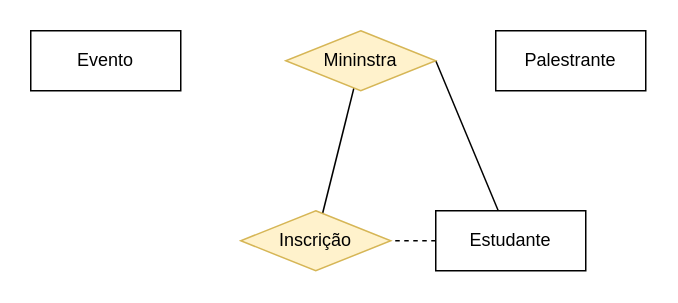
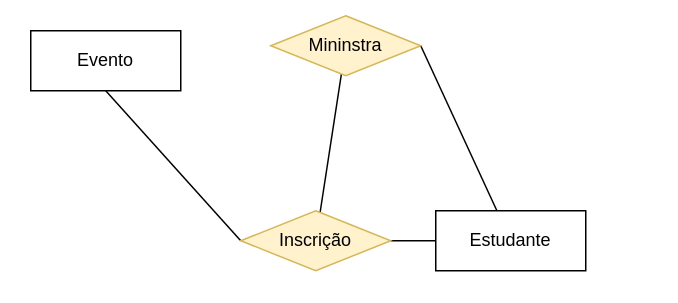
(361, 61) -> (346, 46)
(571, 61) -> none
none -> (174, 166)
(412, 241) -> (412, 241)
